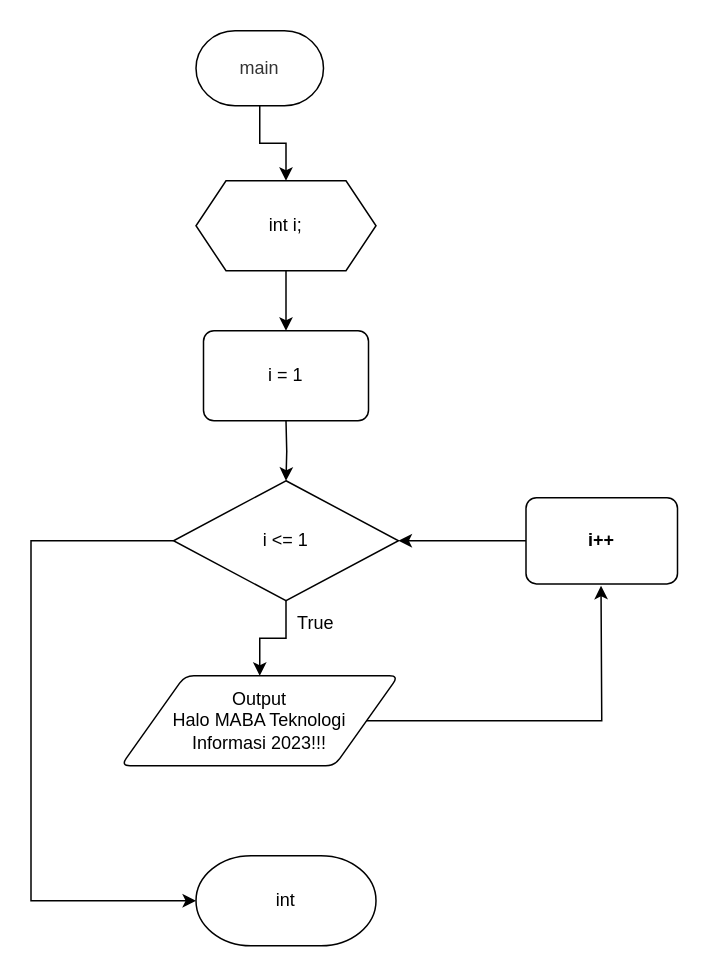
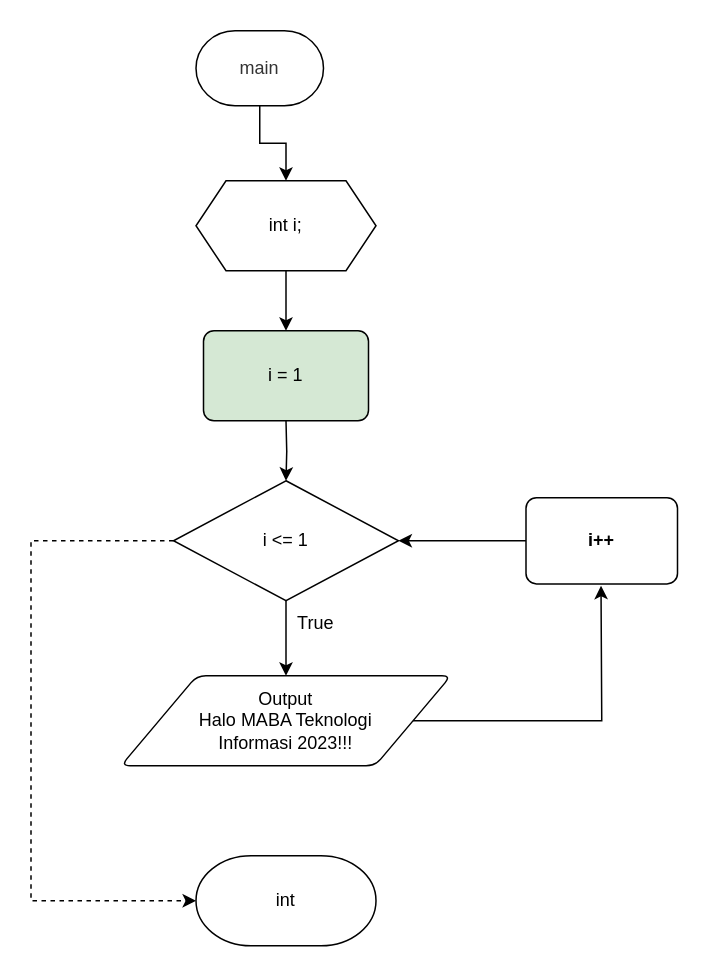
(286, 376) -> (286, 376)
(260, 721) -> (286, 721)
(31, 729) -> (31, 729)
